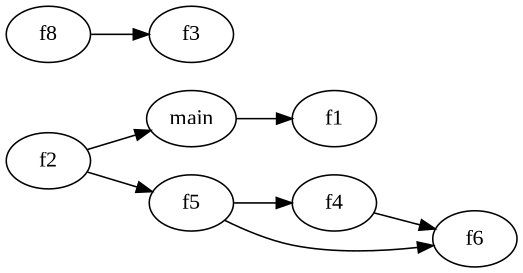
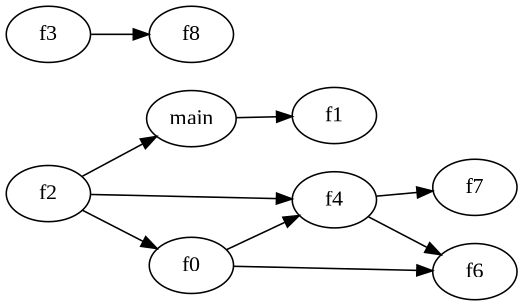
(112, 34) -> (112, 34)
none -> (475, 187)
none -> (184, 197)
(191, 203) -> (191, 265)
